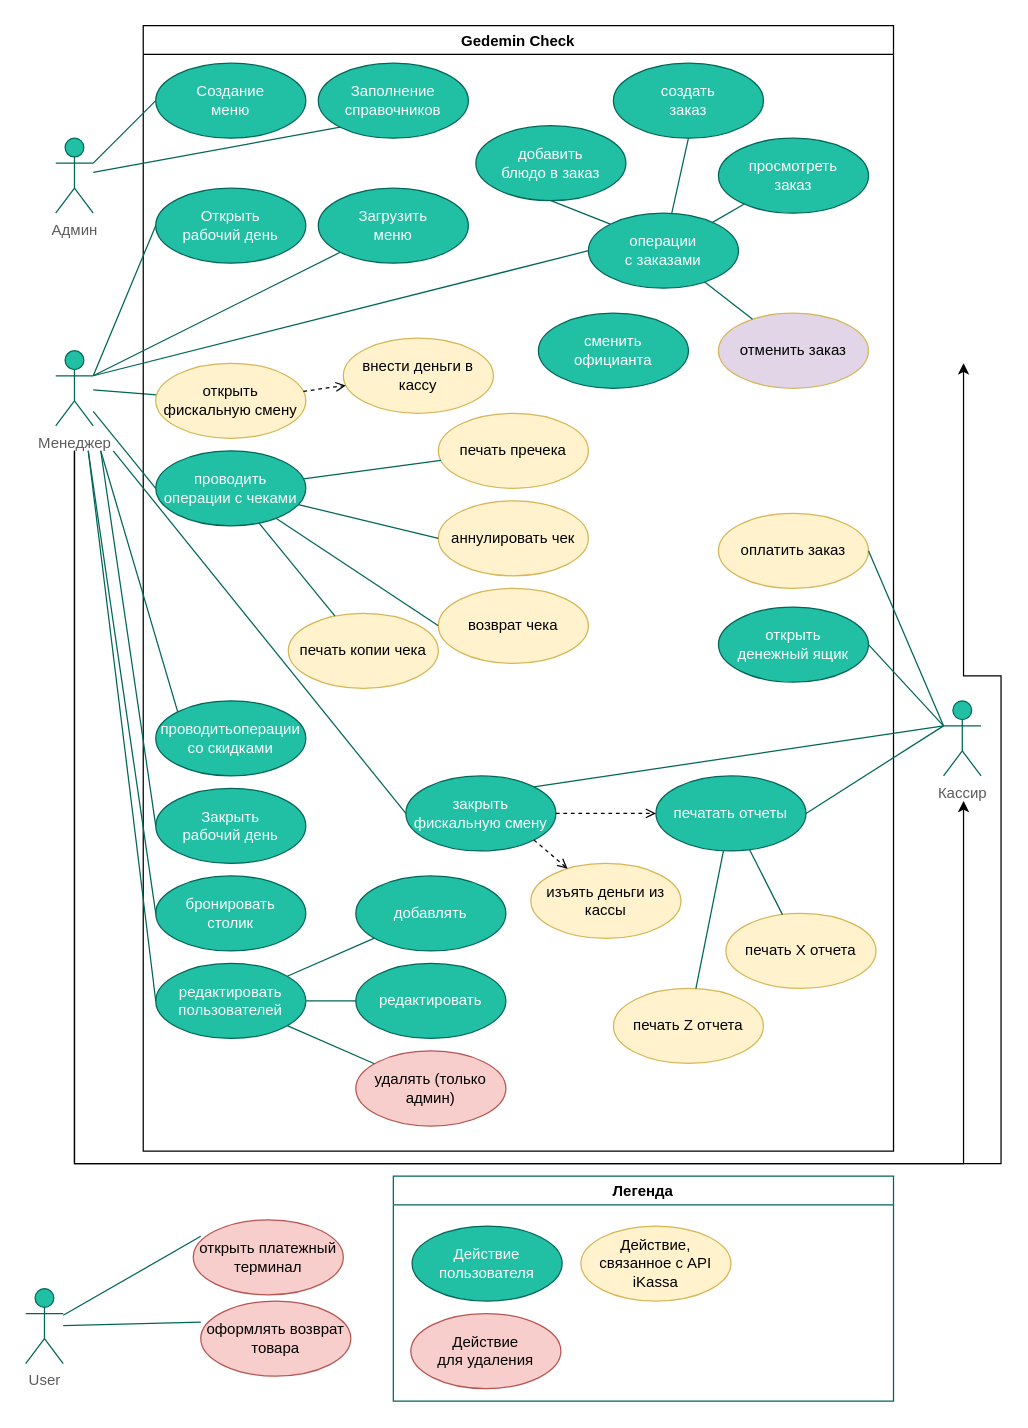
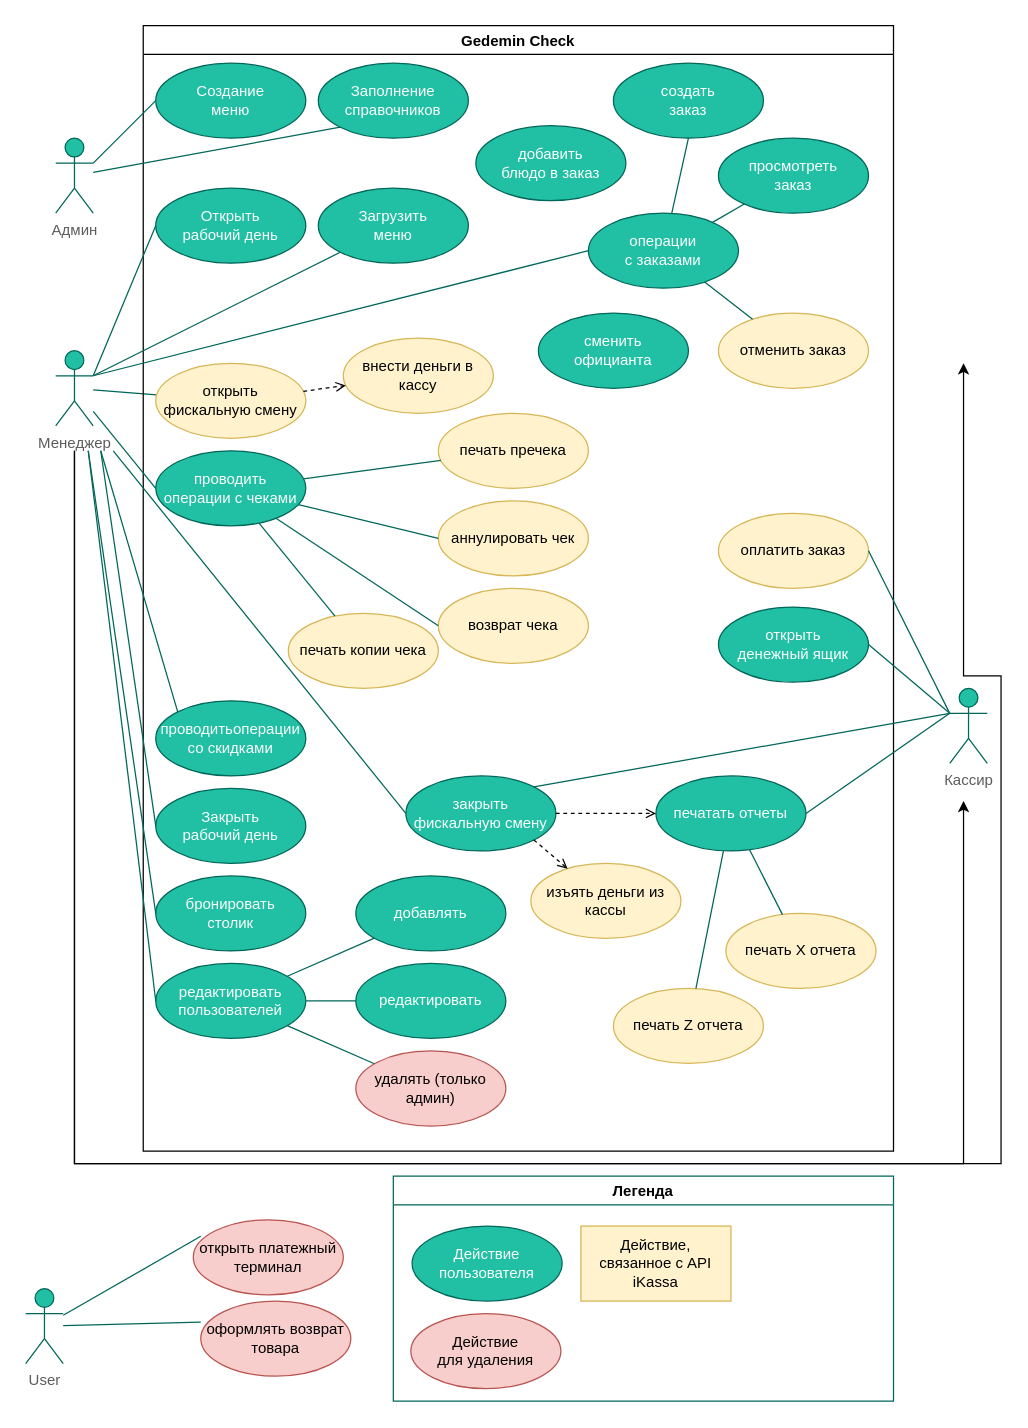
(581, 213) -> none
(793, 351) -> (793, 351)
(962, 738) -> (968, 726)
(656, 1263) -> (656, 1263)
